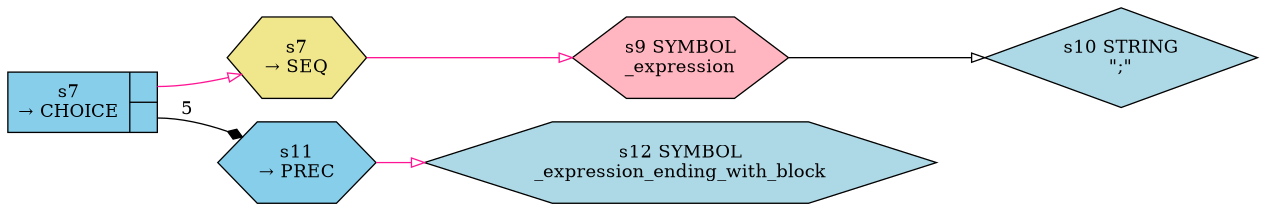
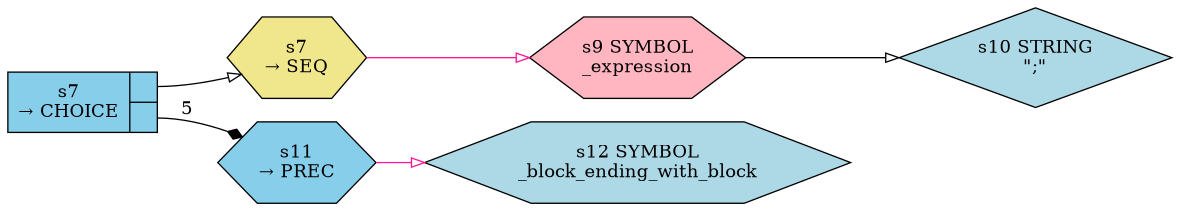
(193, 84) -> (193, 84)
(680, 163) -> (638, 163)
